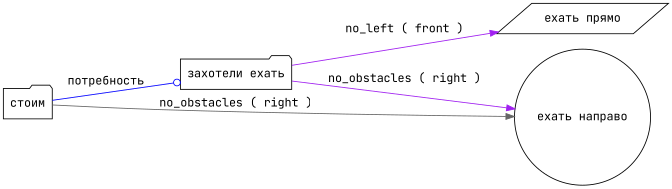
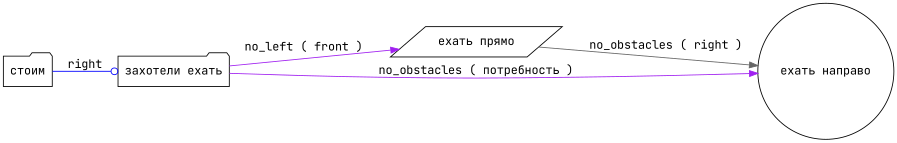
(405, 79) -> (476, 71)
(106, 81) -> (85, 65)
(279, 113) -> (644, 56)
